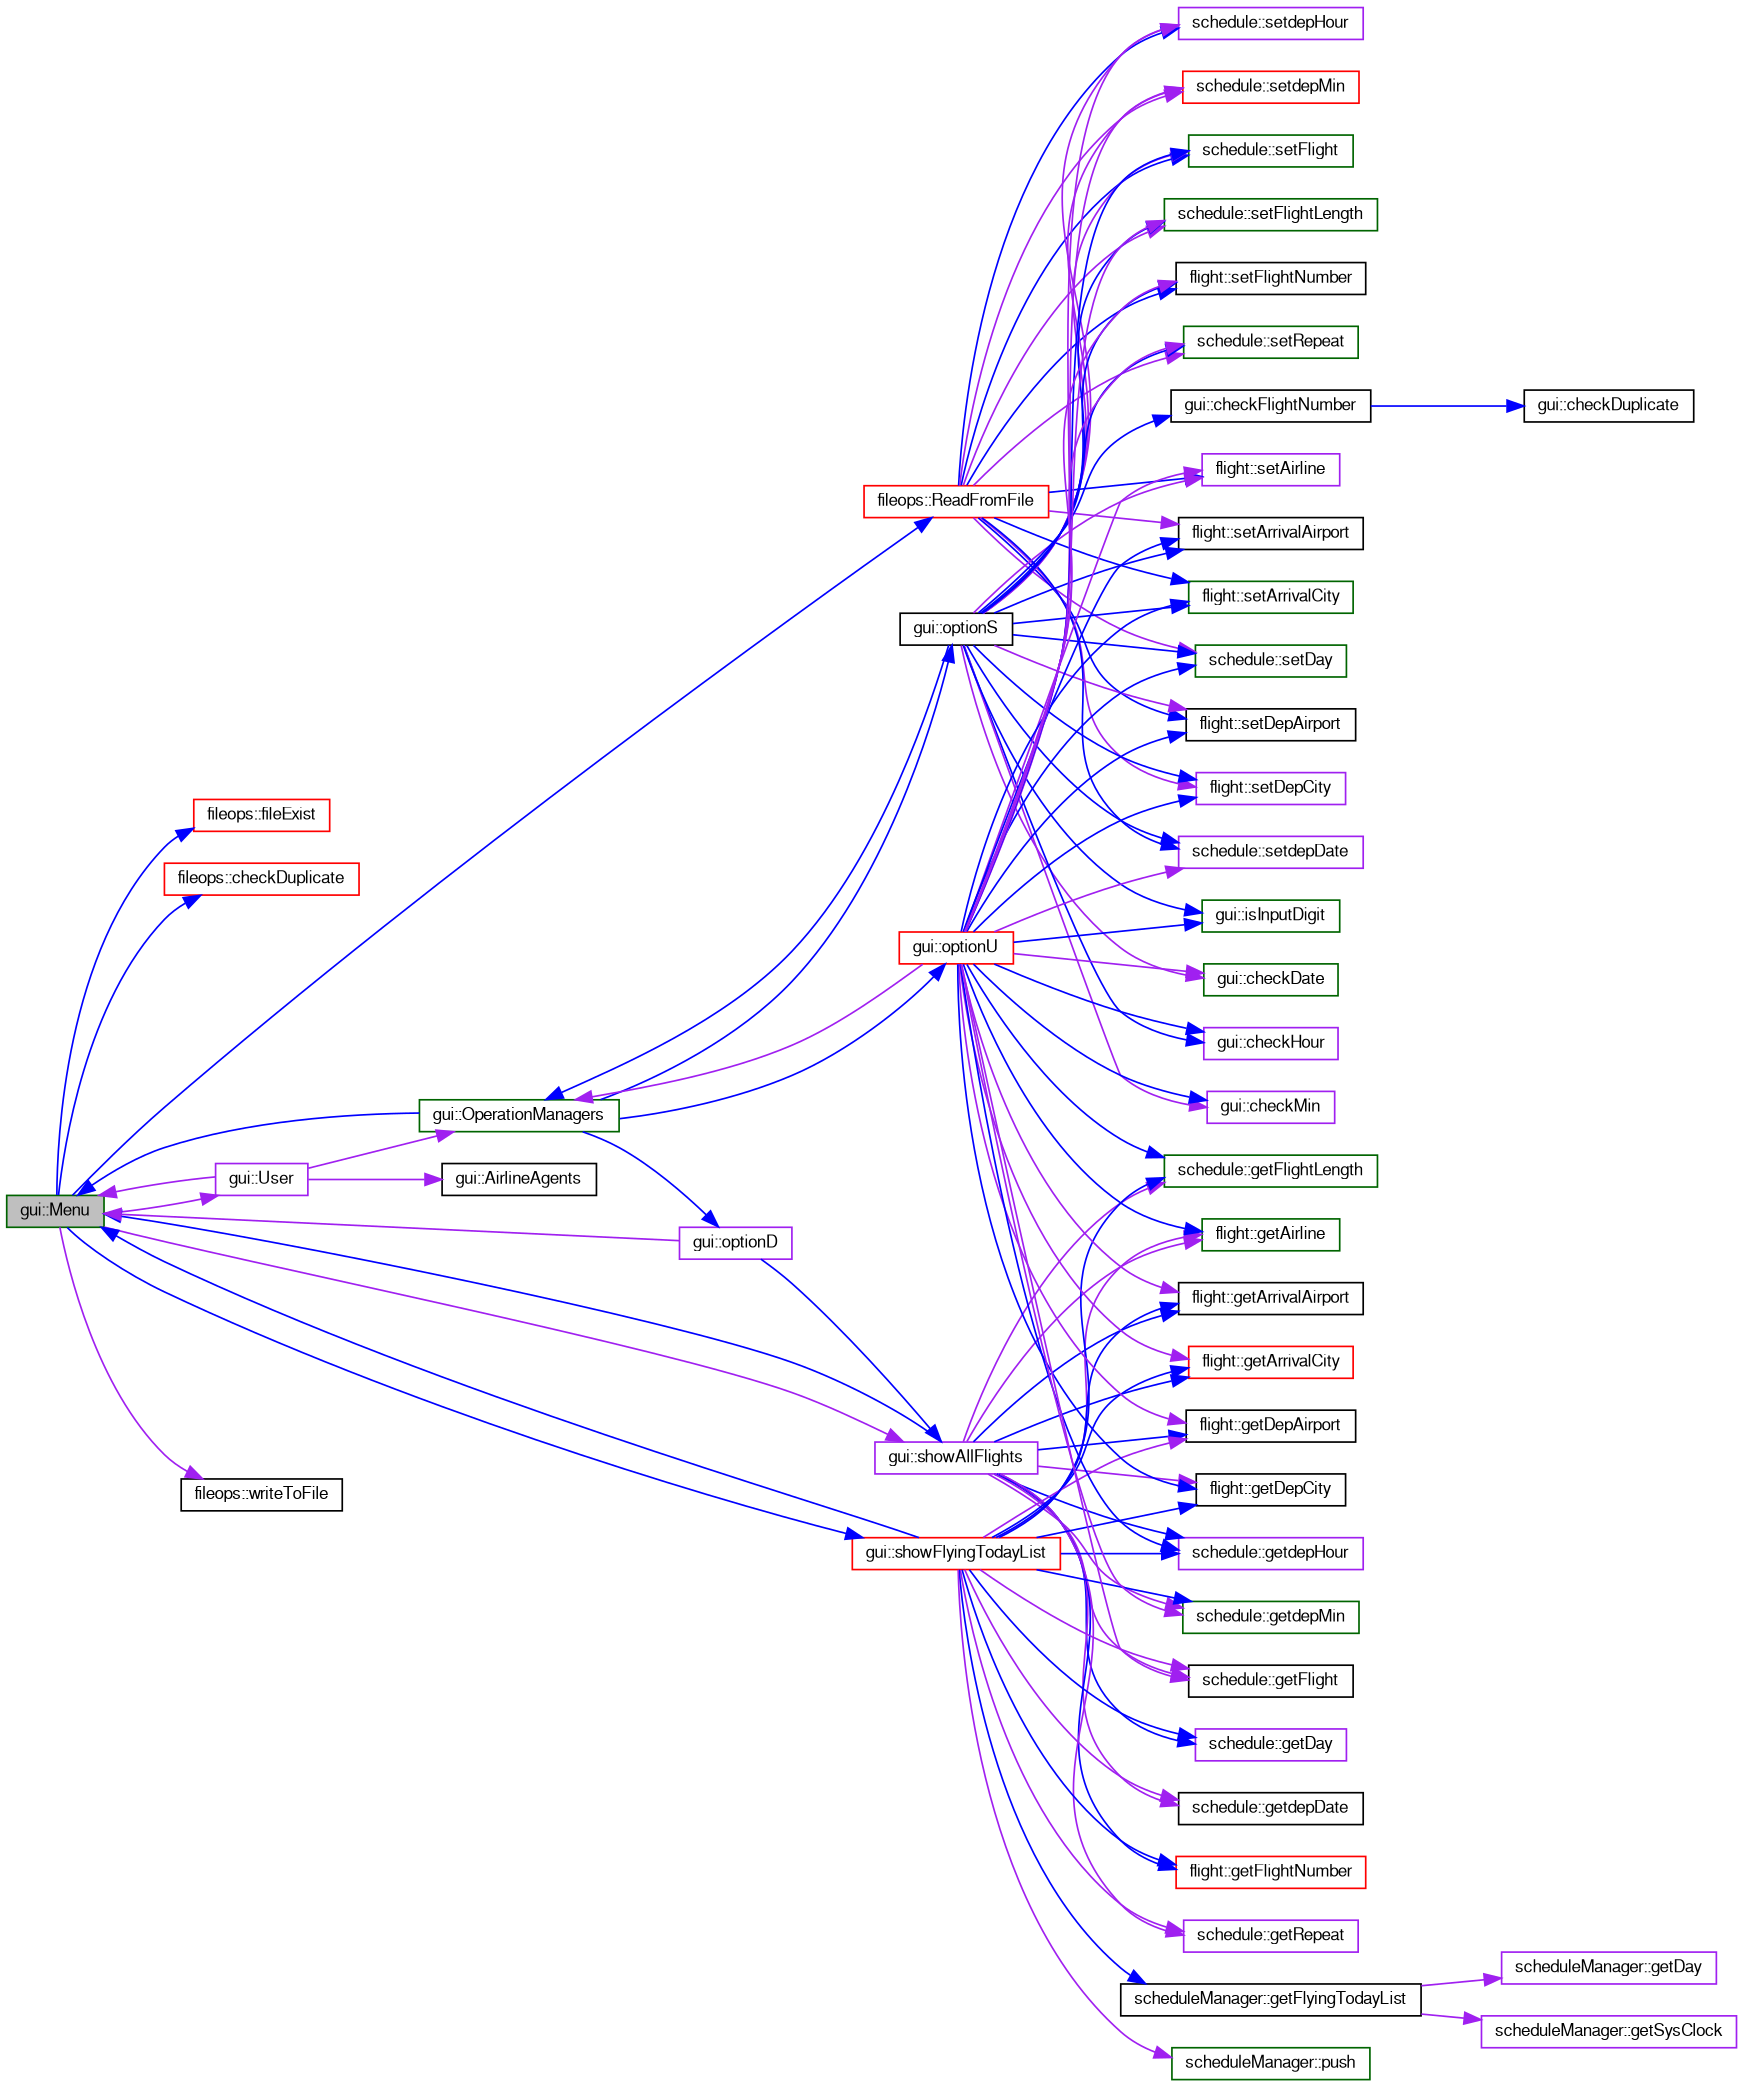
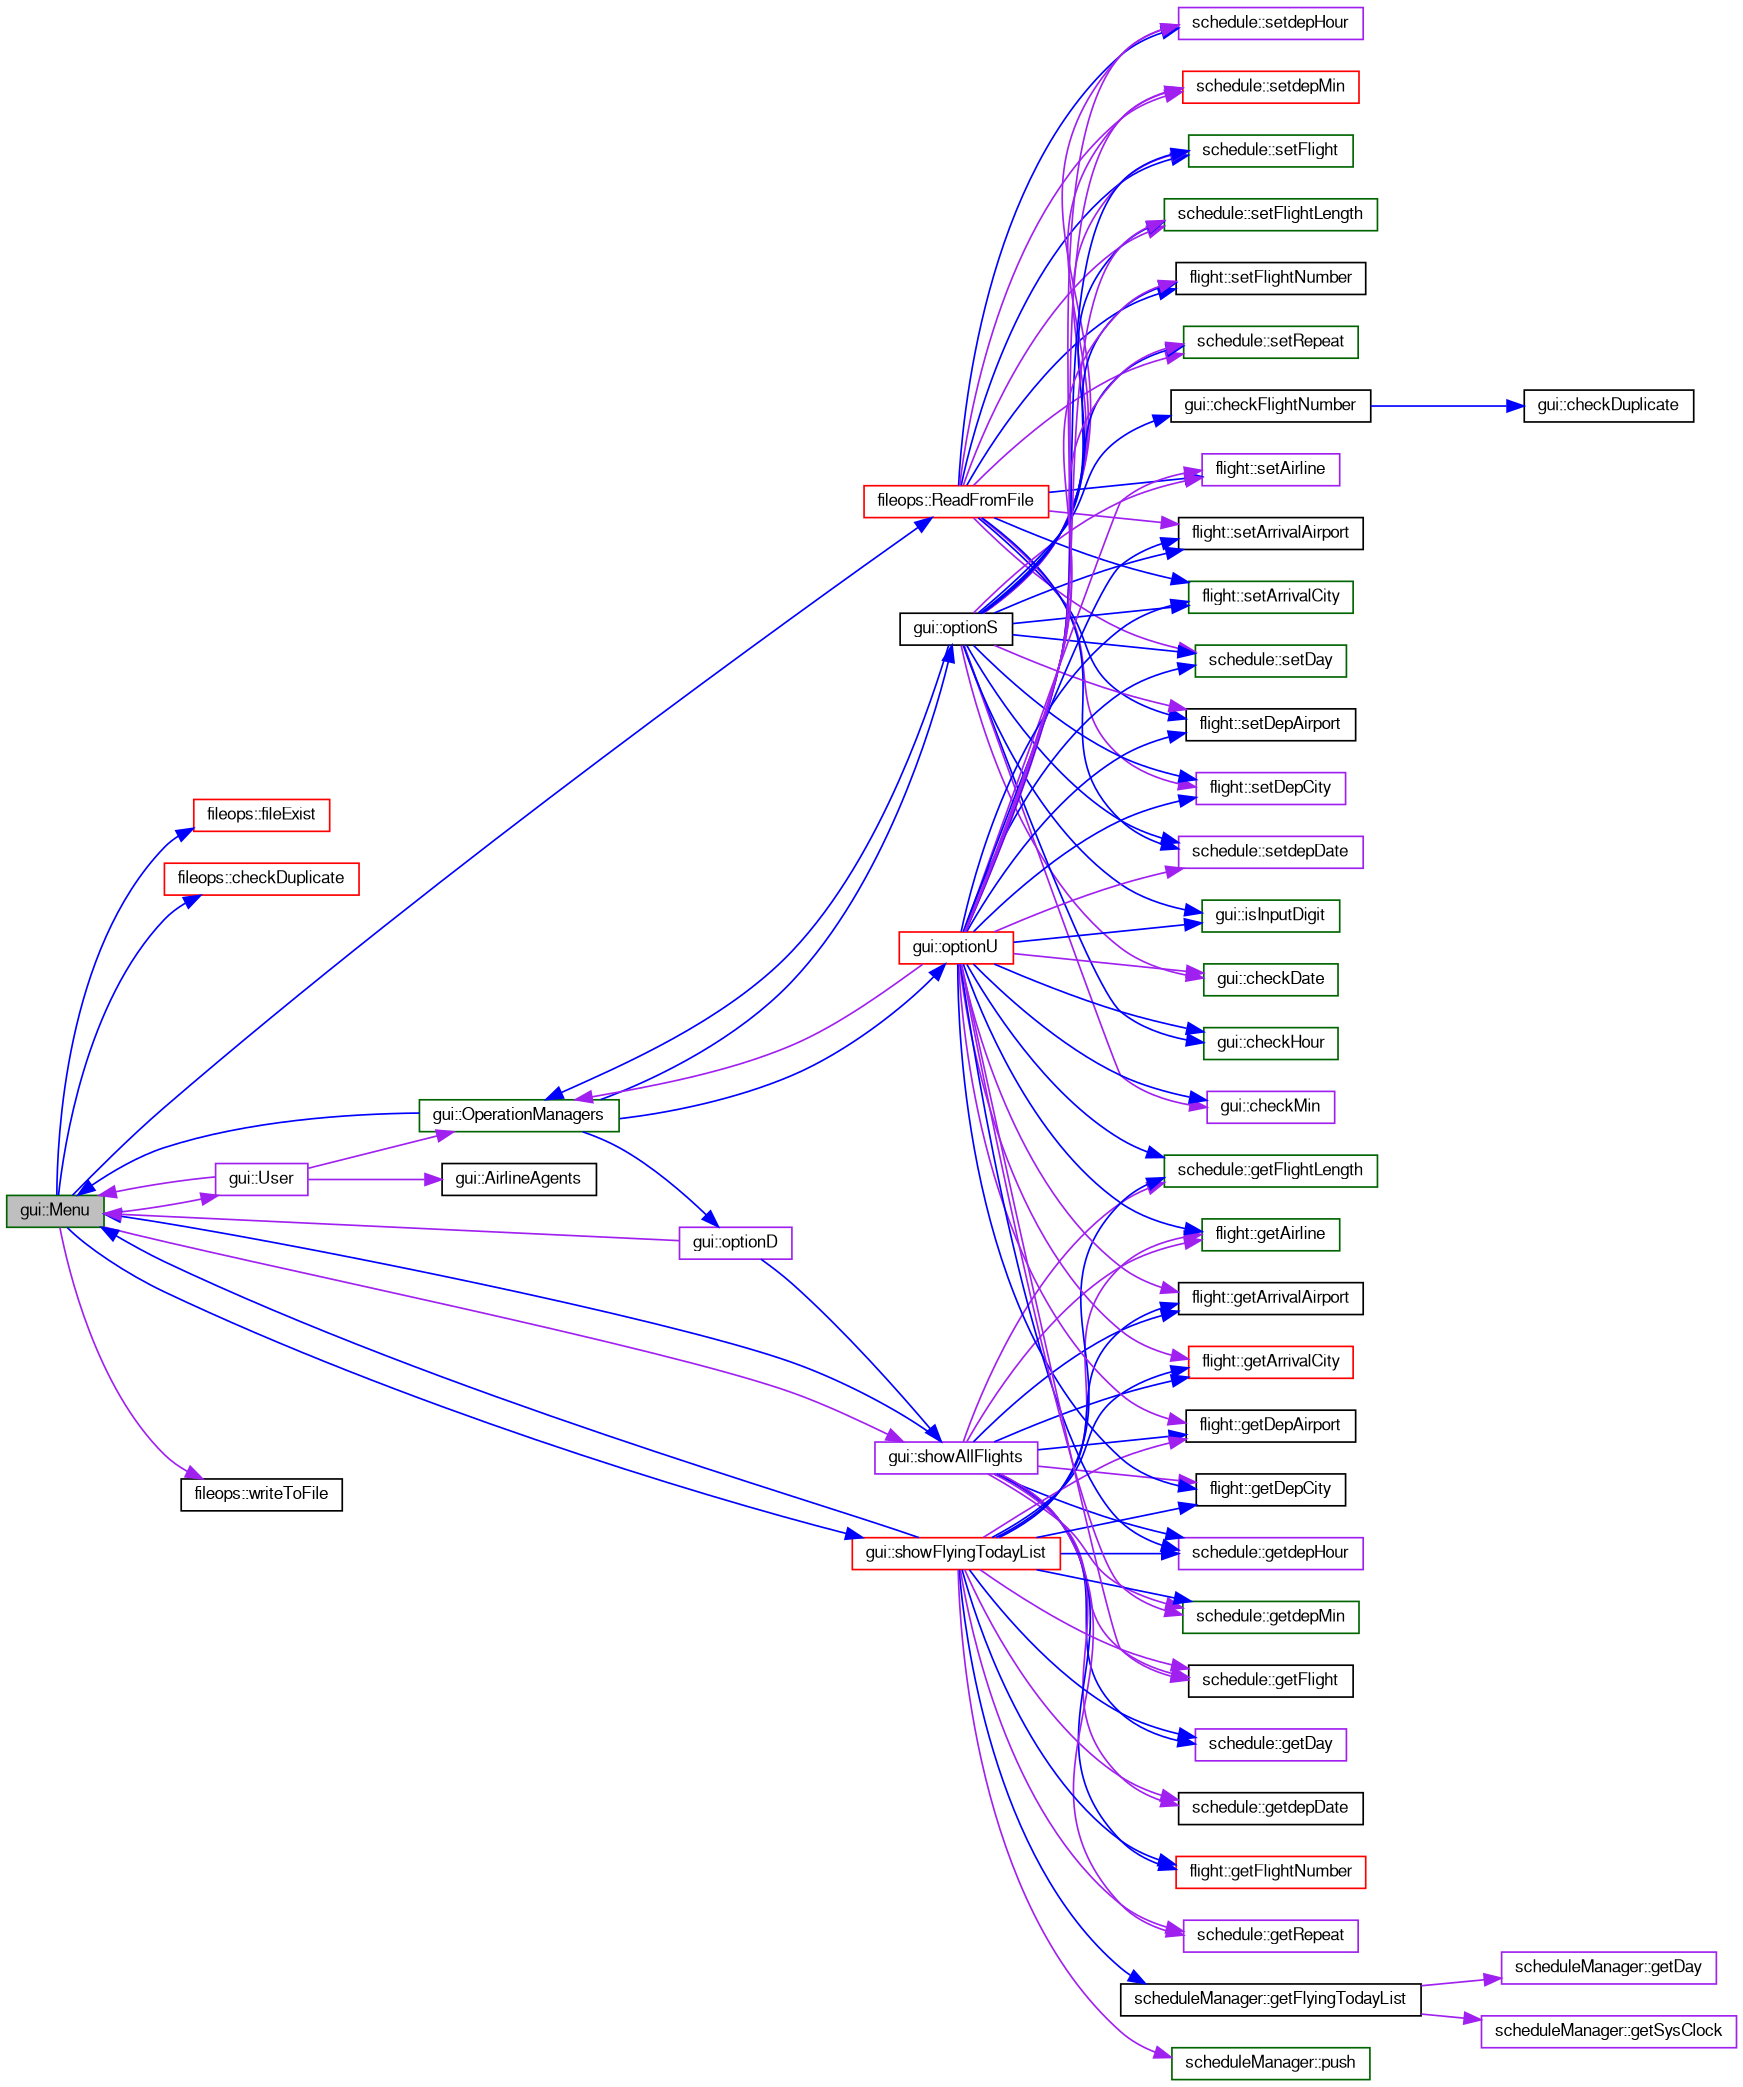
(1271, 1044) -> (1271, 1044)
